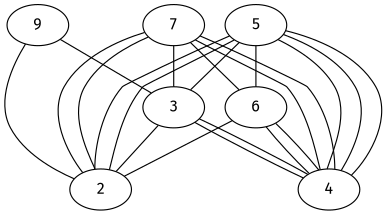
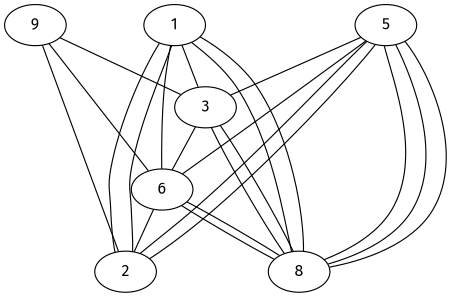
(174, 25) -> (175, 25)
none -> (99, 107)
(137, 148) -> (184, 148)
(329, 190) -> (299, 272)
